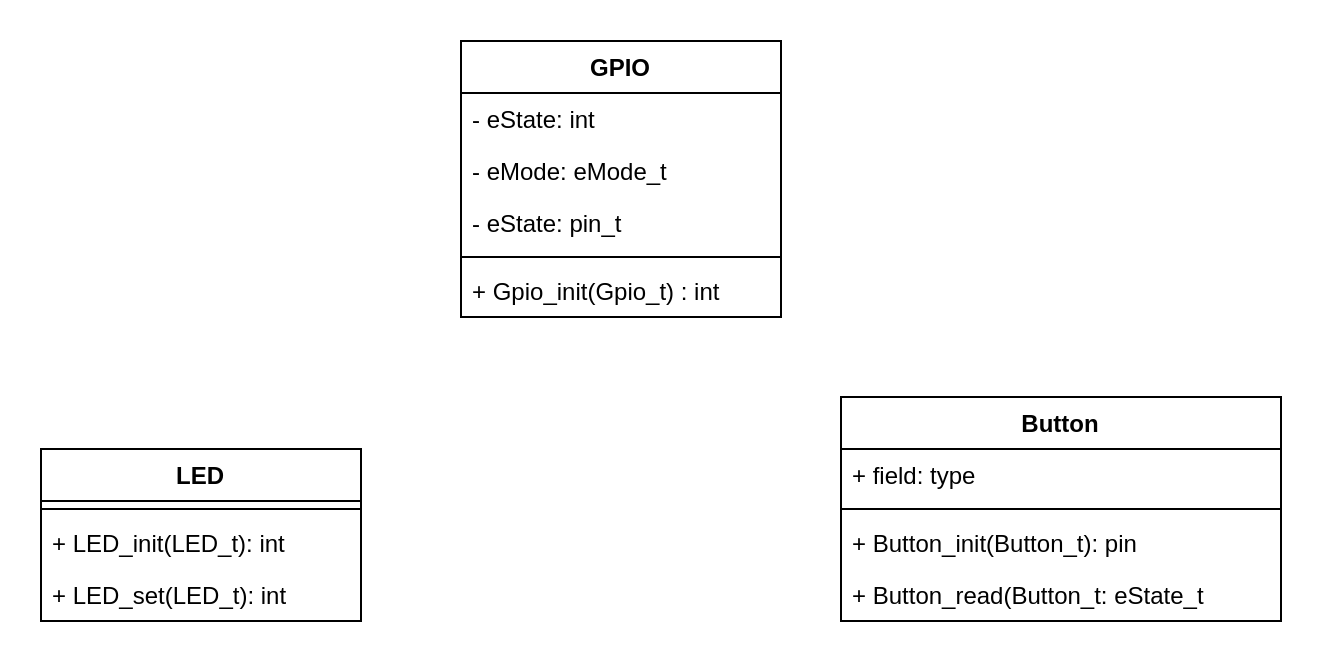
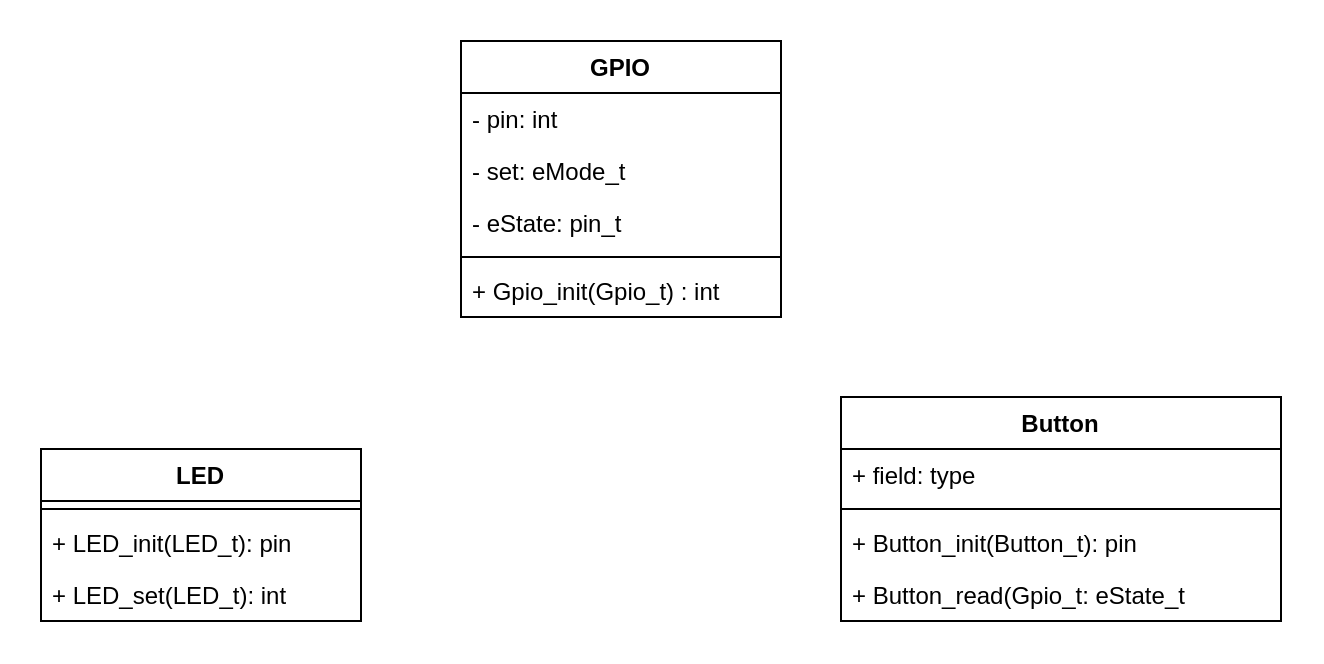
(547, 120) -> (524, 120)
(570, 172) -> (557, 172)
(181, 544) -> (181, 544)
(1058, 596) -> (1041, 596)
